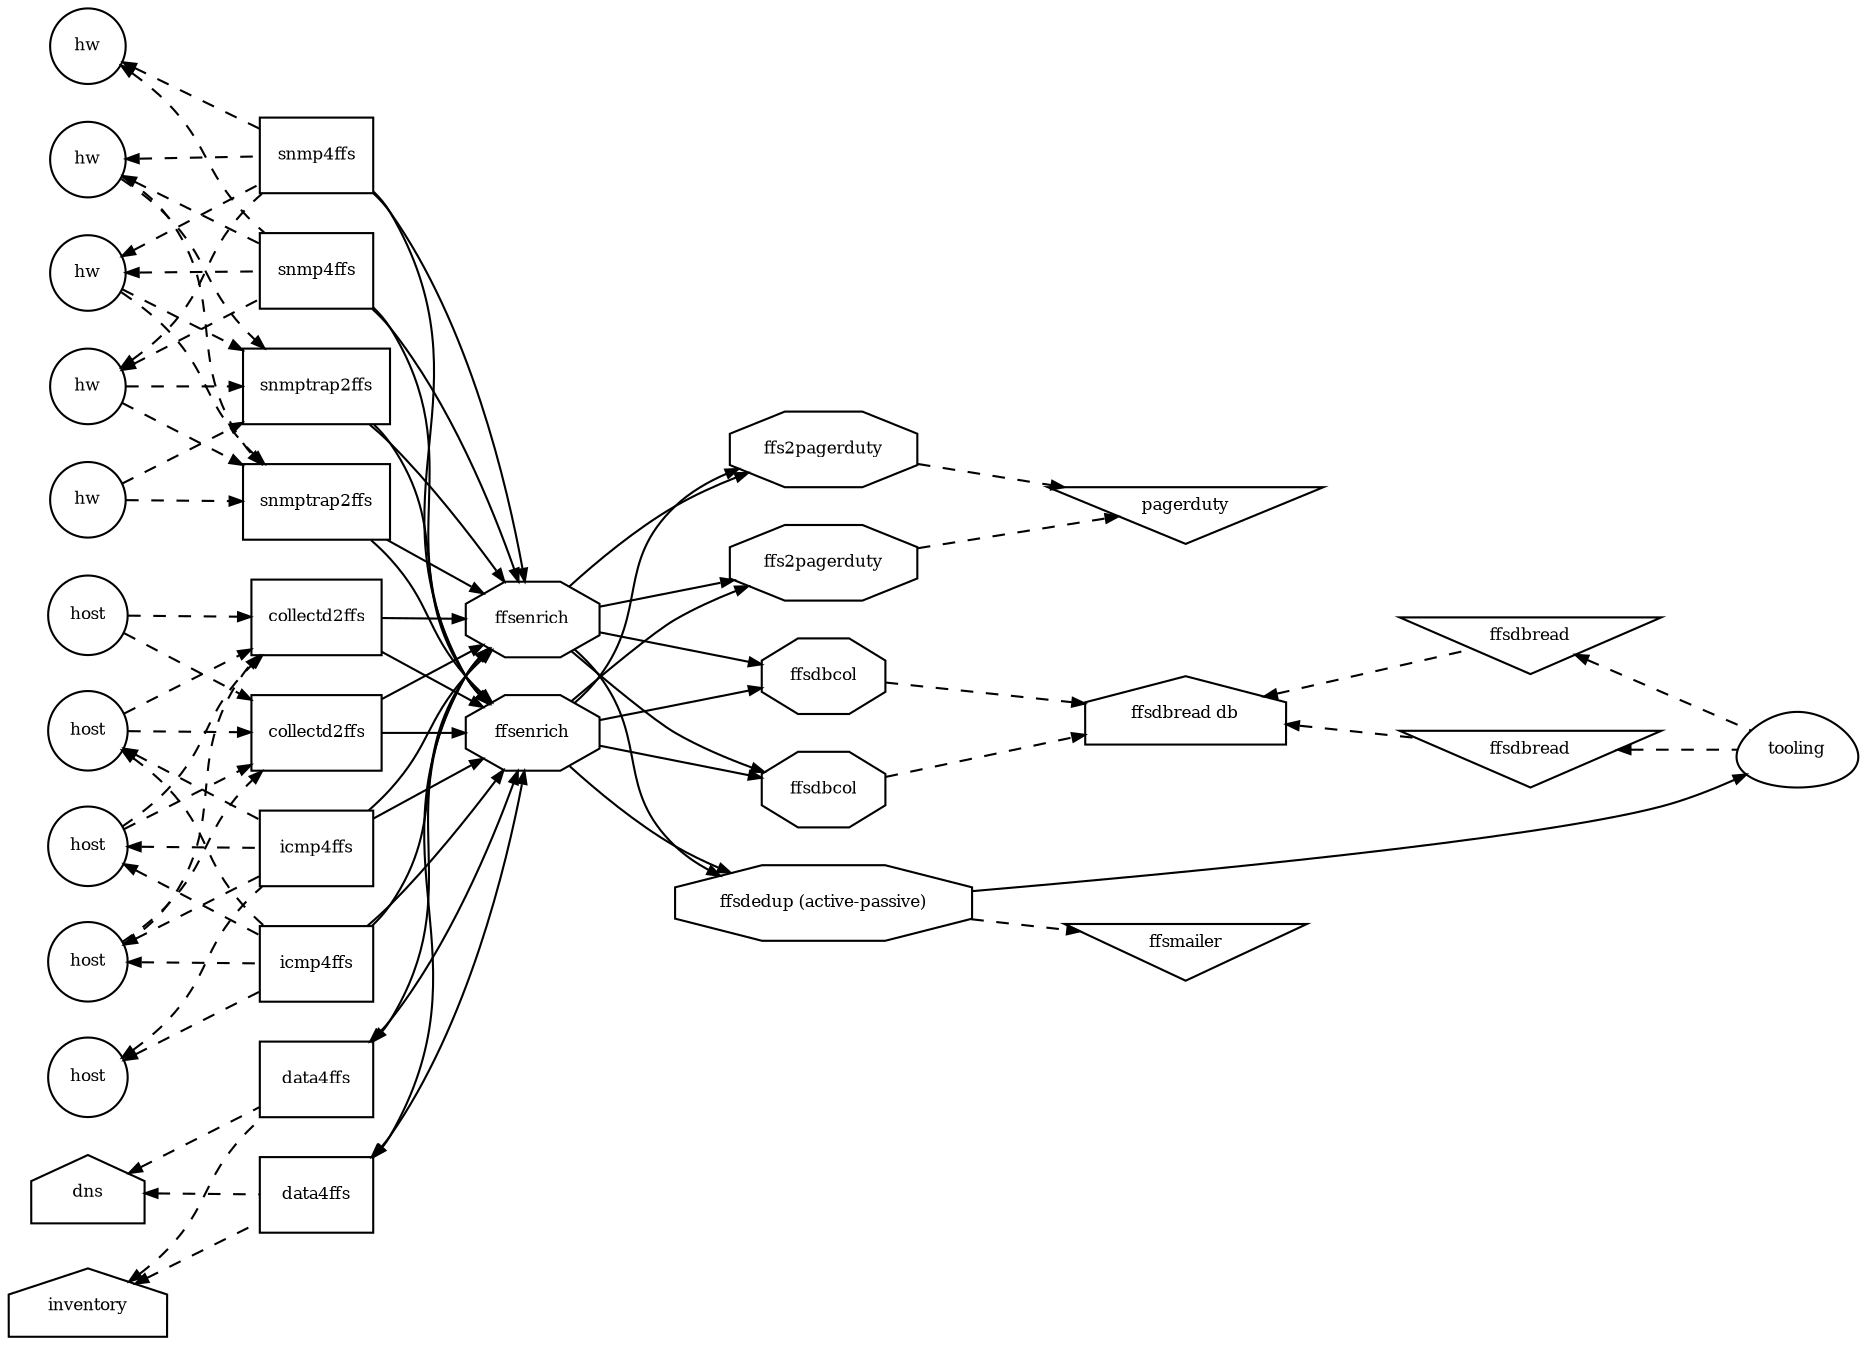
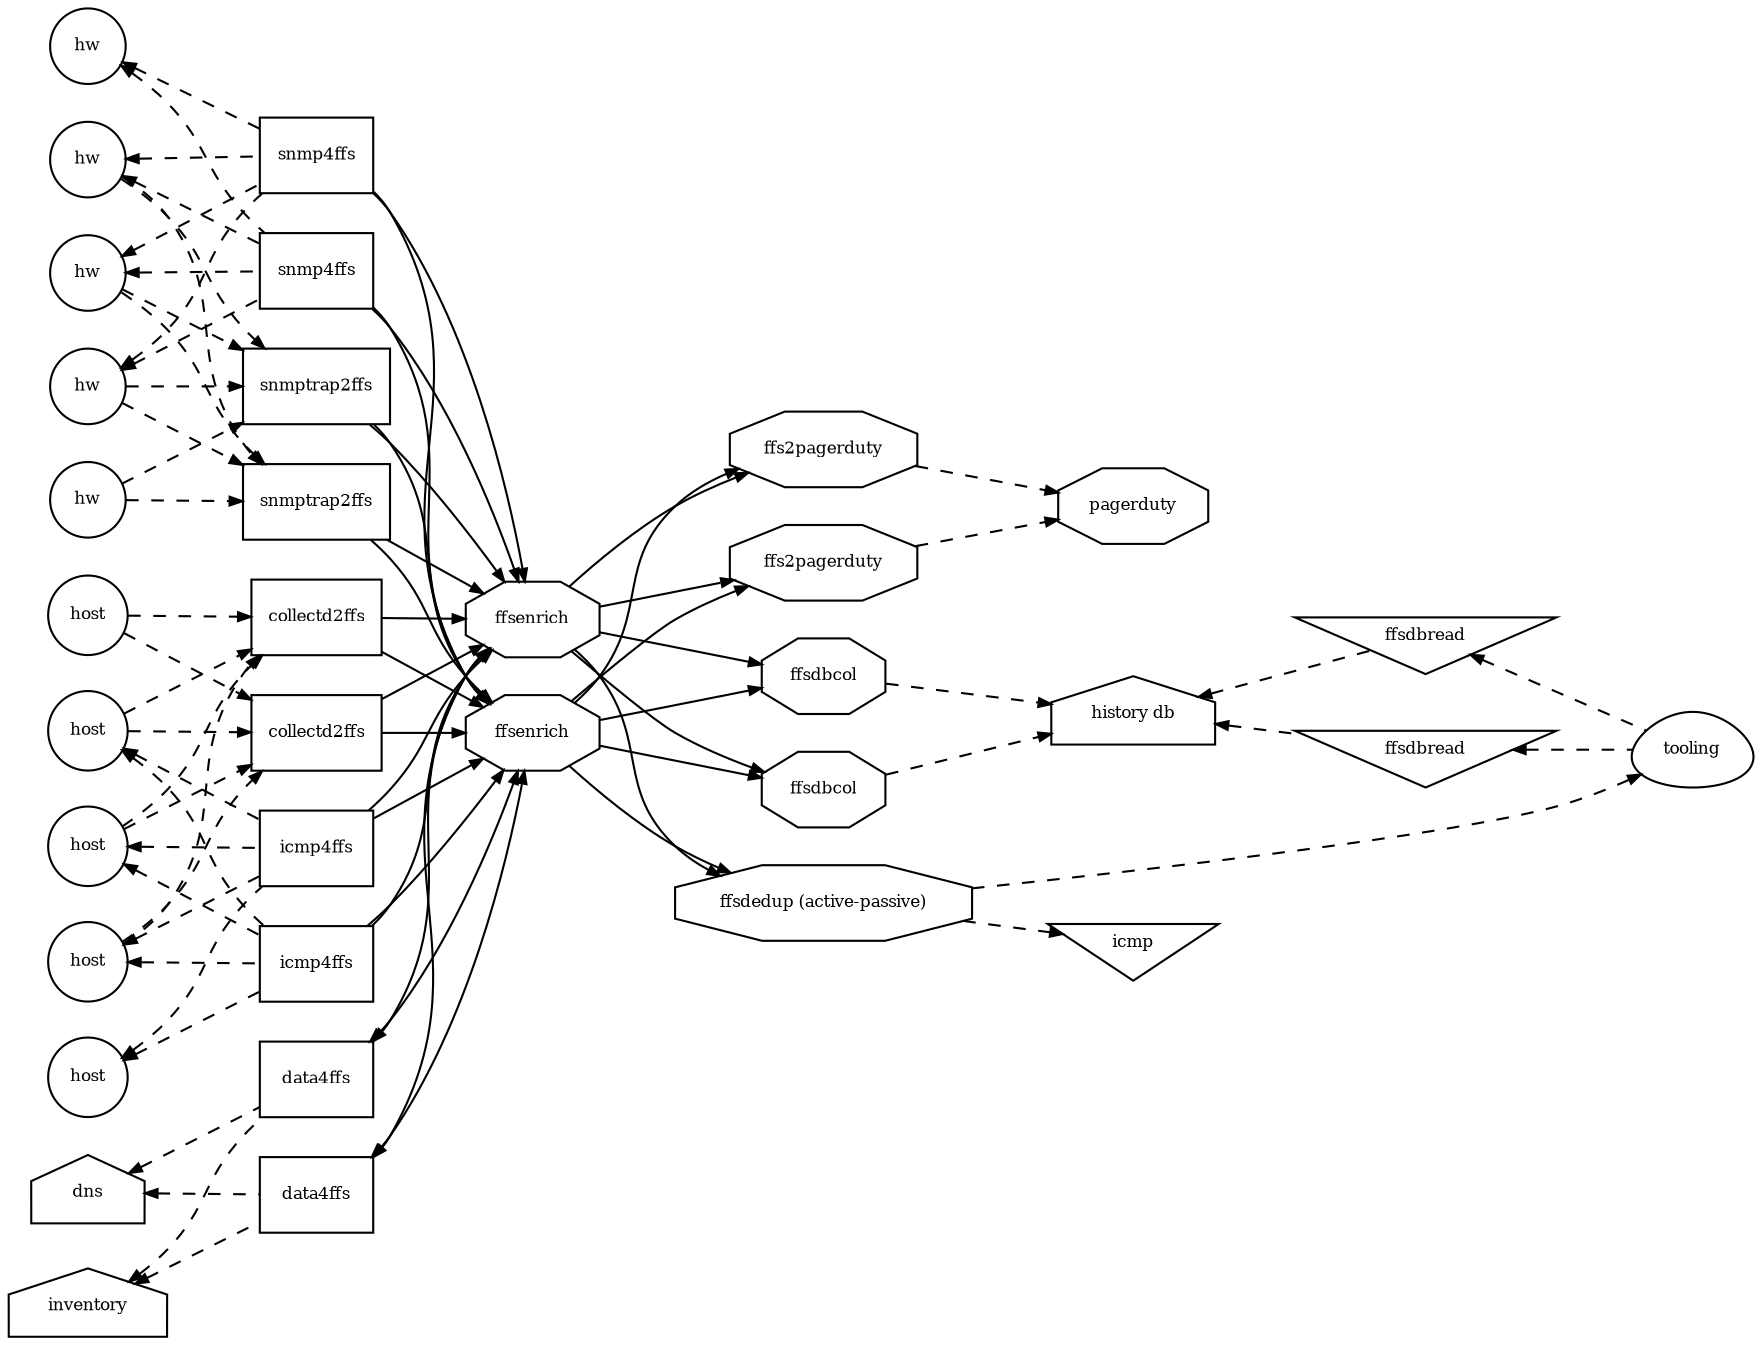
(1186, 506) -> (1133, 506)
(1186, 714) -> (1133, 714)
(1356, 853) -> (1303, 850)
(1186, 943) -> (1133, 943)
